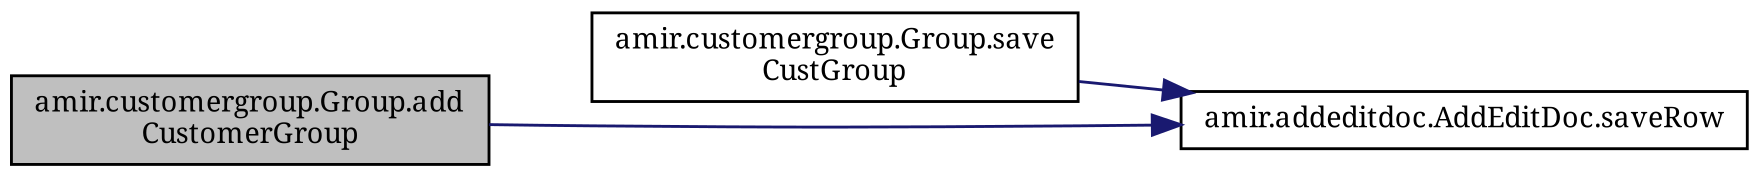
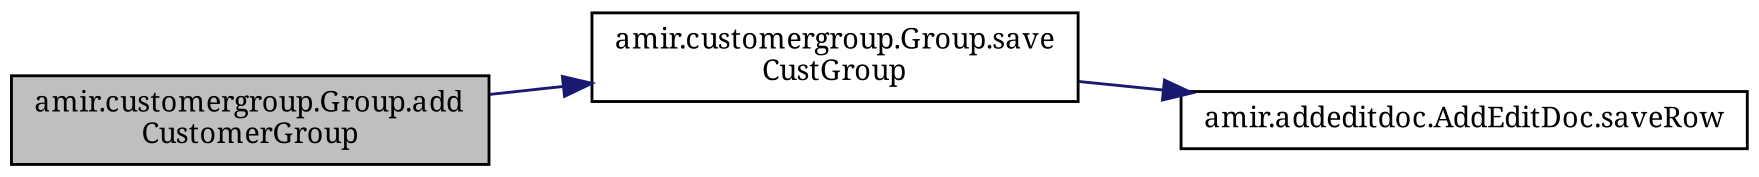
(820, 127) -> (526, 90)
